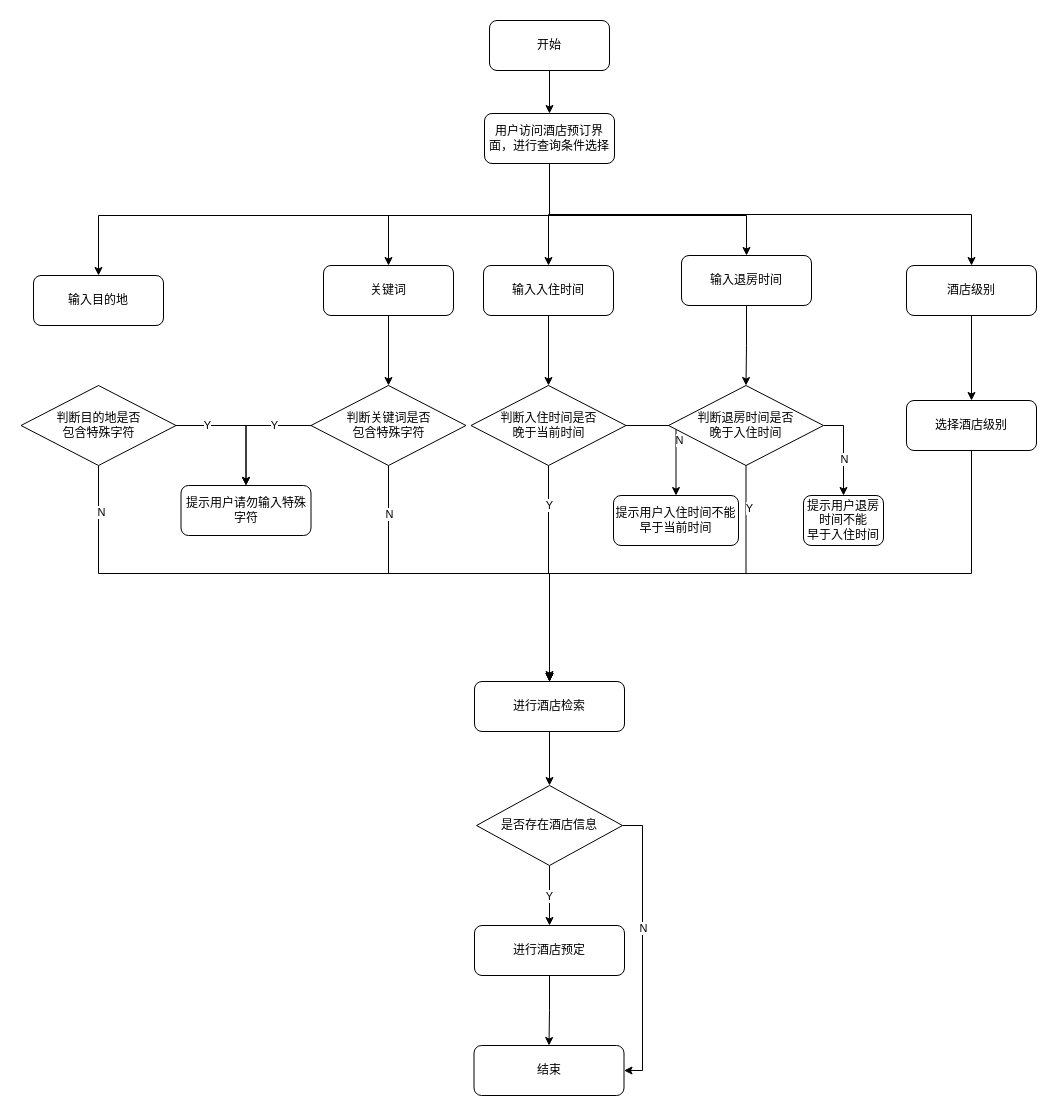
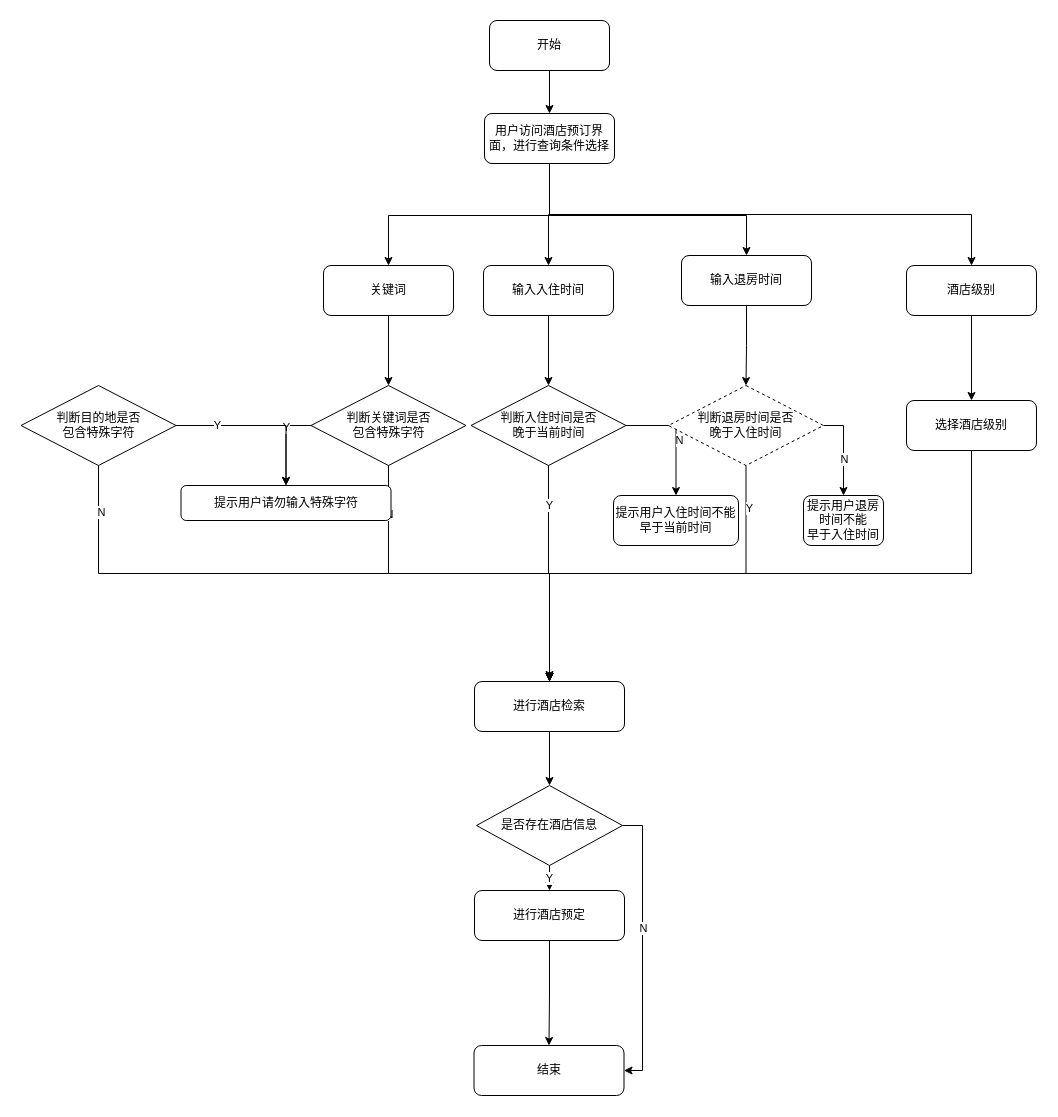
(217, 216) -> none
(99, 301) -> none
(746, 426) -> (746, 426)
(246, 511) -> (286, 503)
(550, 951) -> (550, 916)
